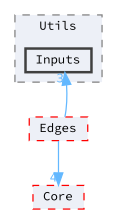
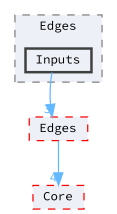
(58, 27) -> (58, 27)
(67, 101) -> (50, 90)
